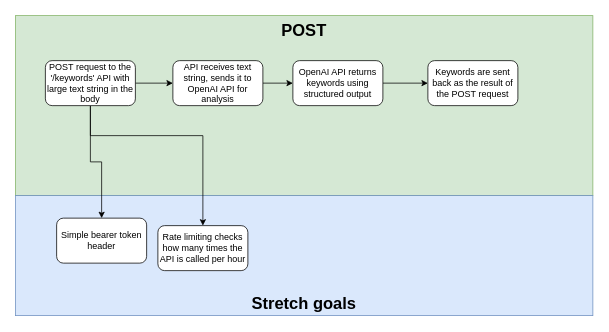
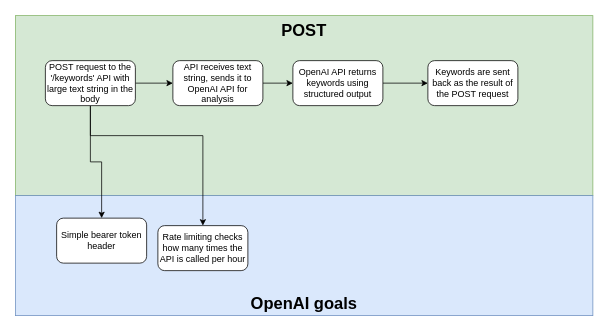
(304, 308) -> (304, 308)
